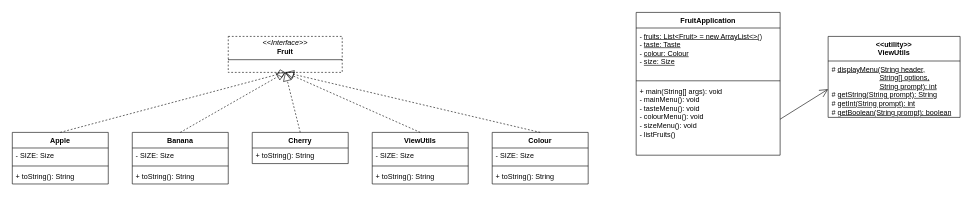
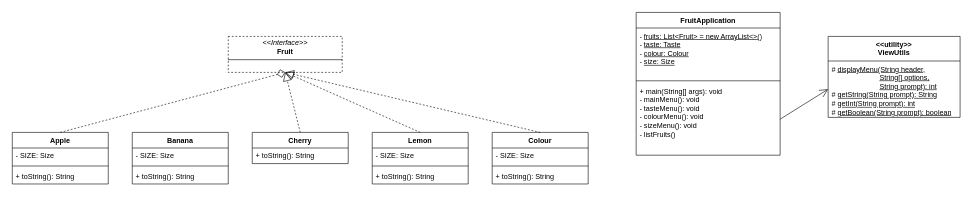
(229, 104) -> none
(420, 141) -> (420, 141)
